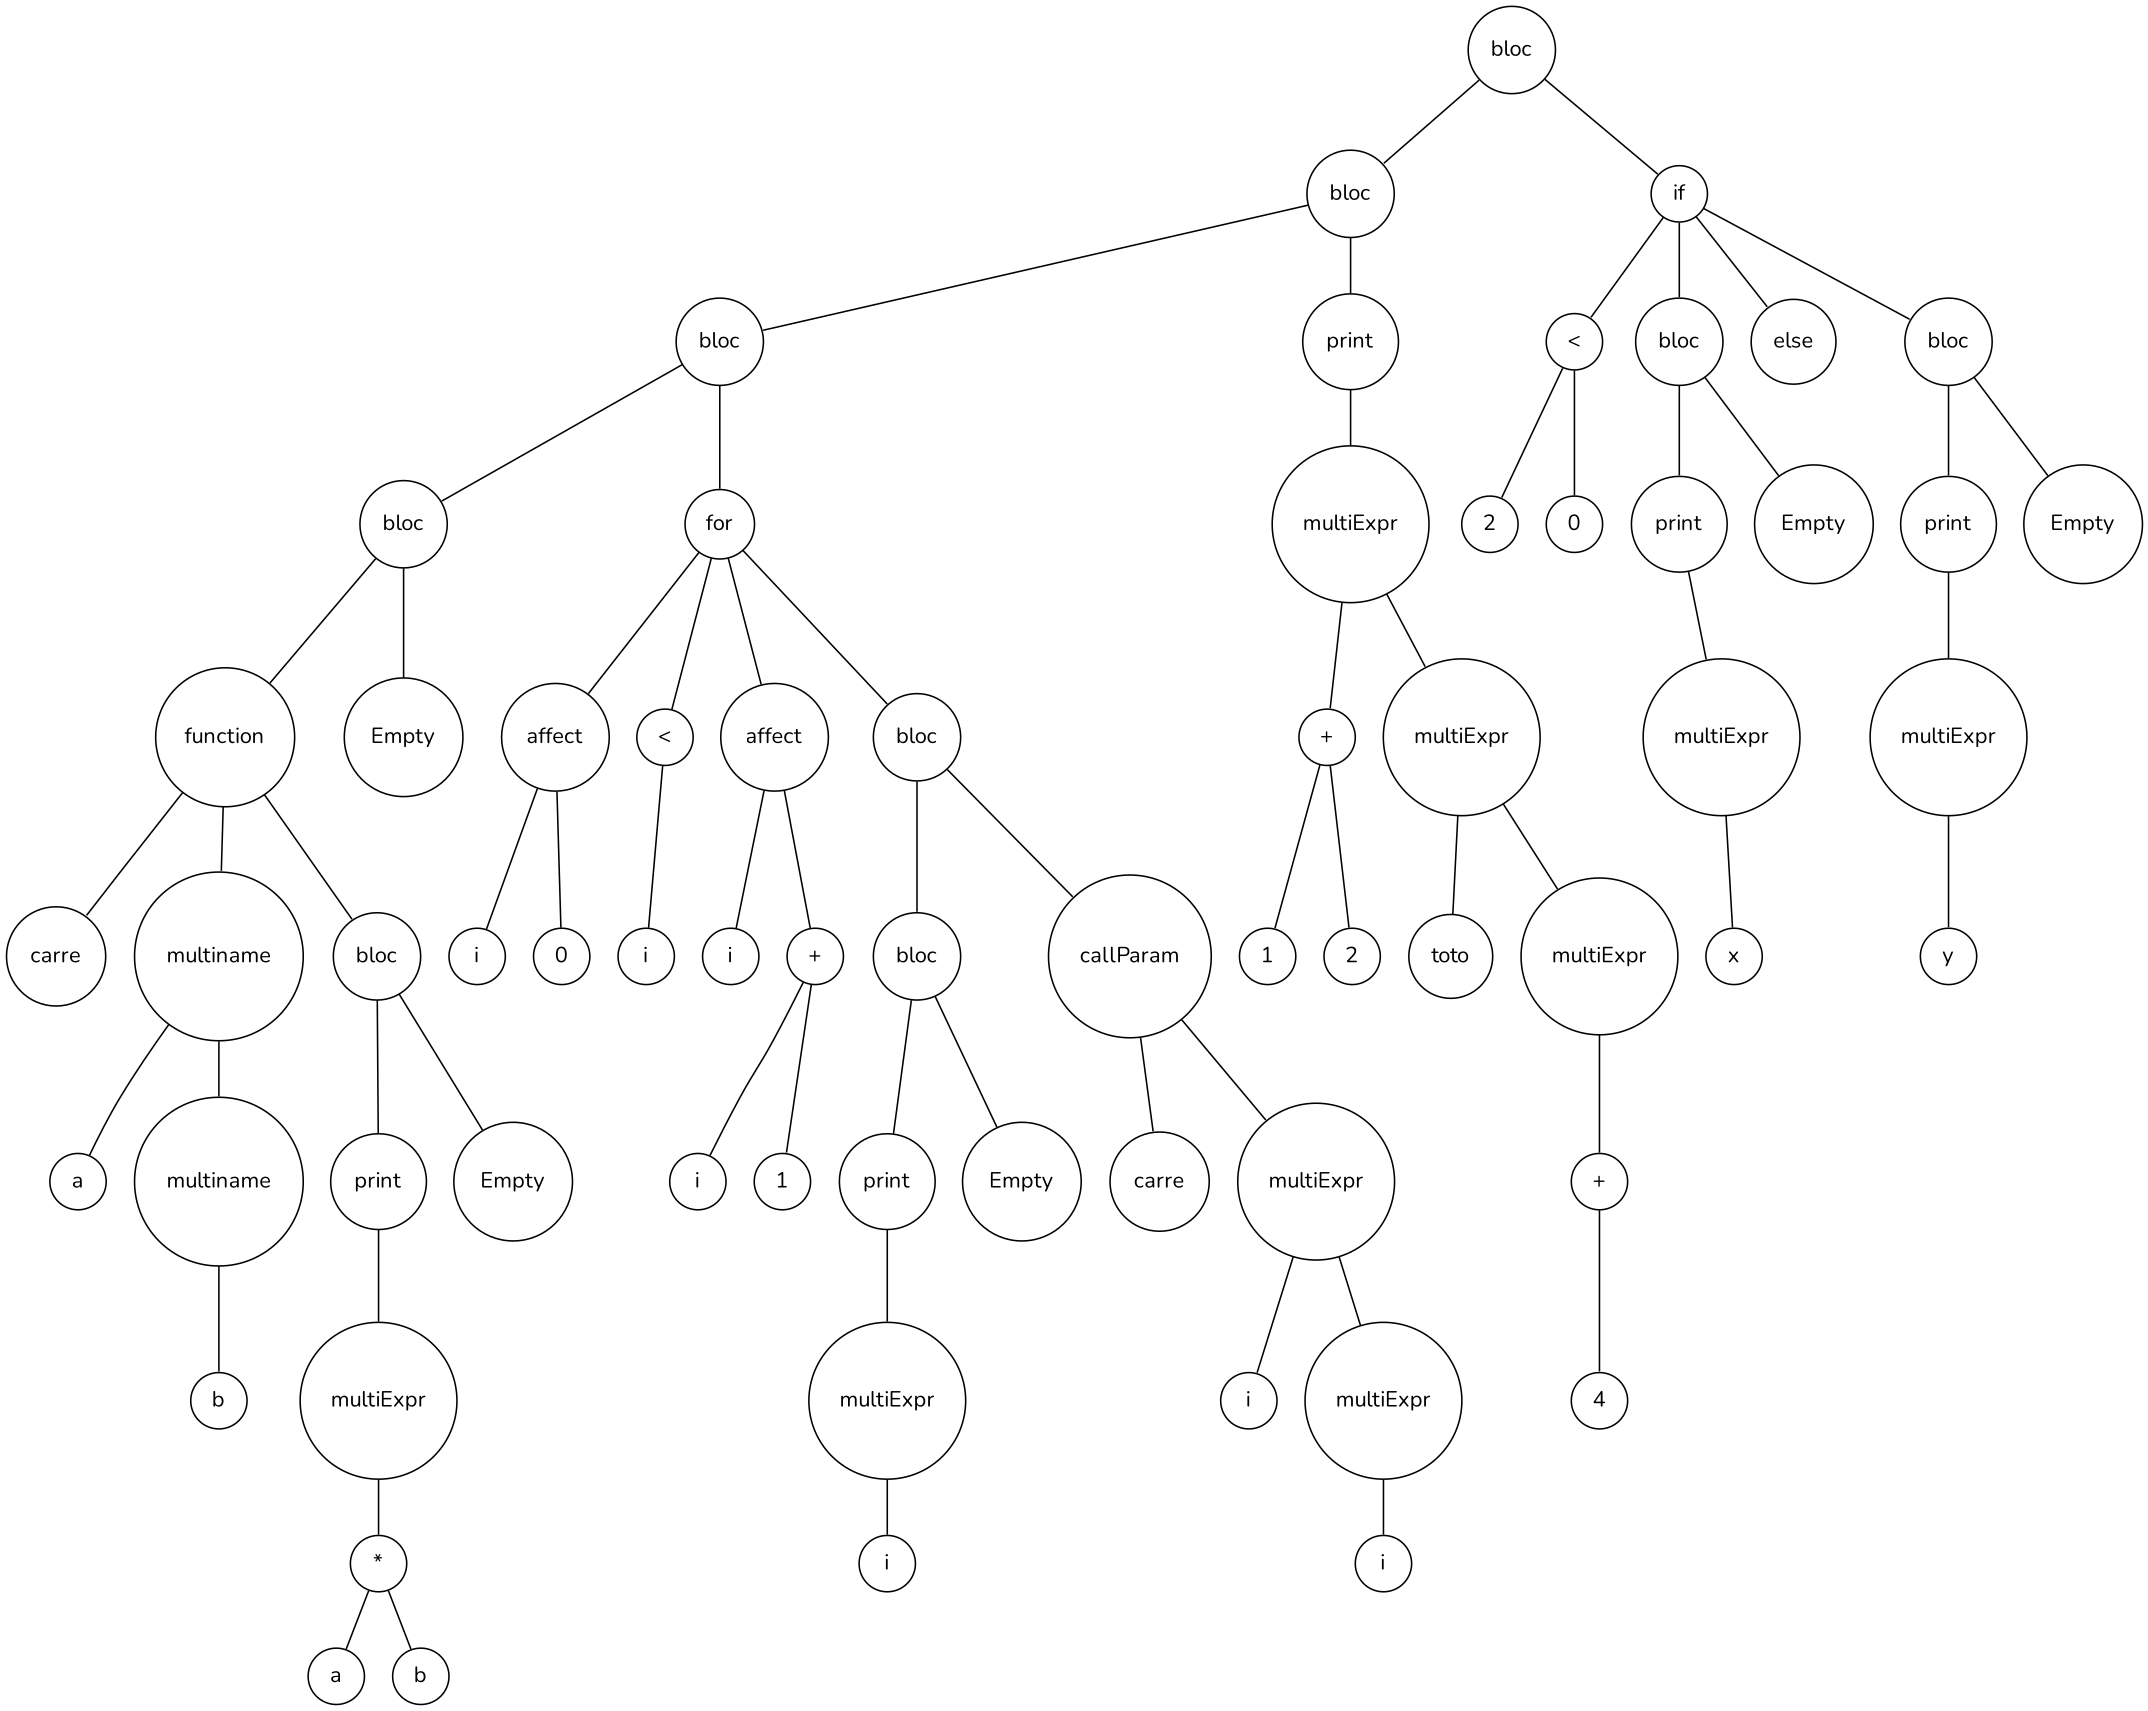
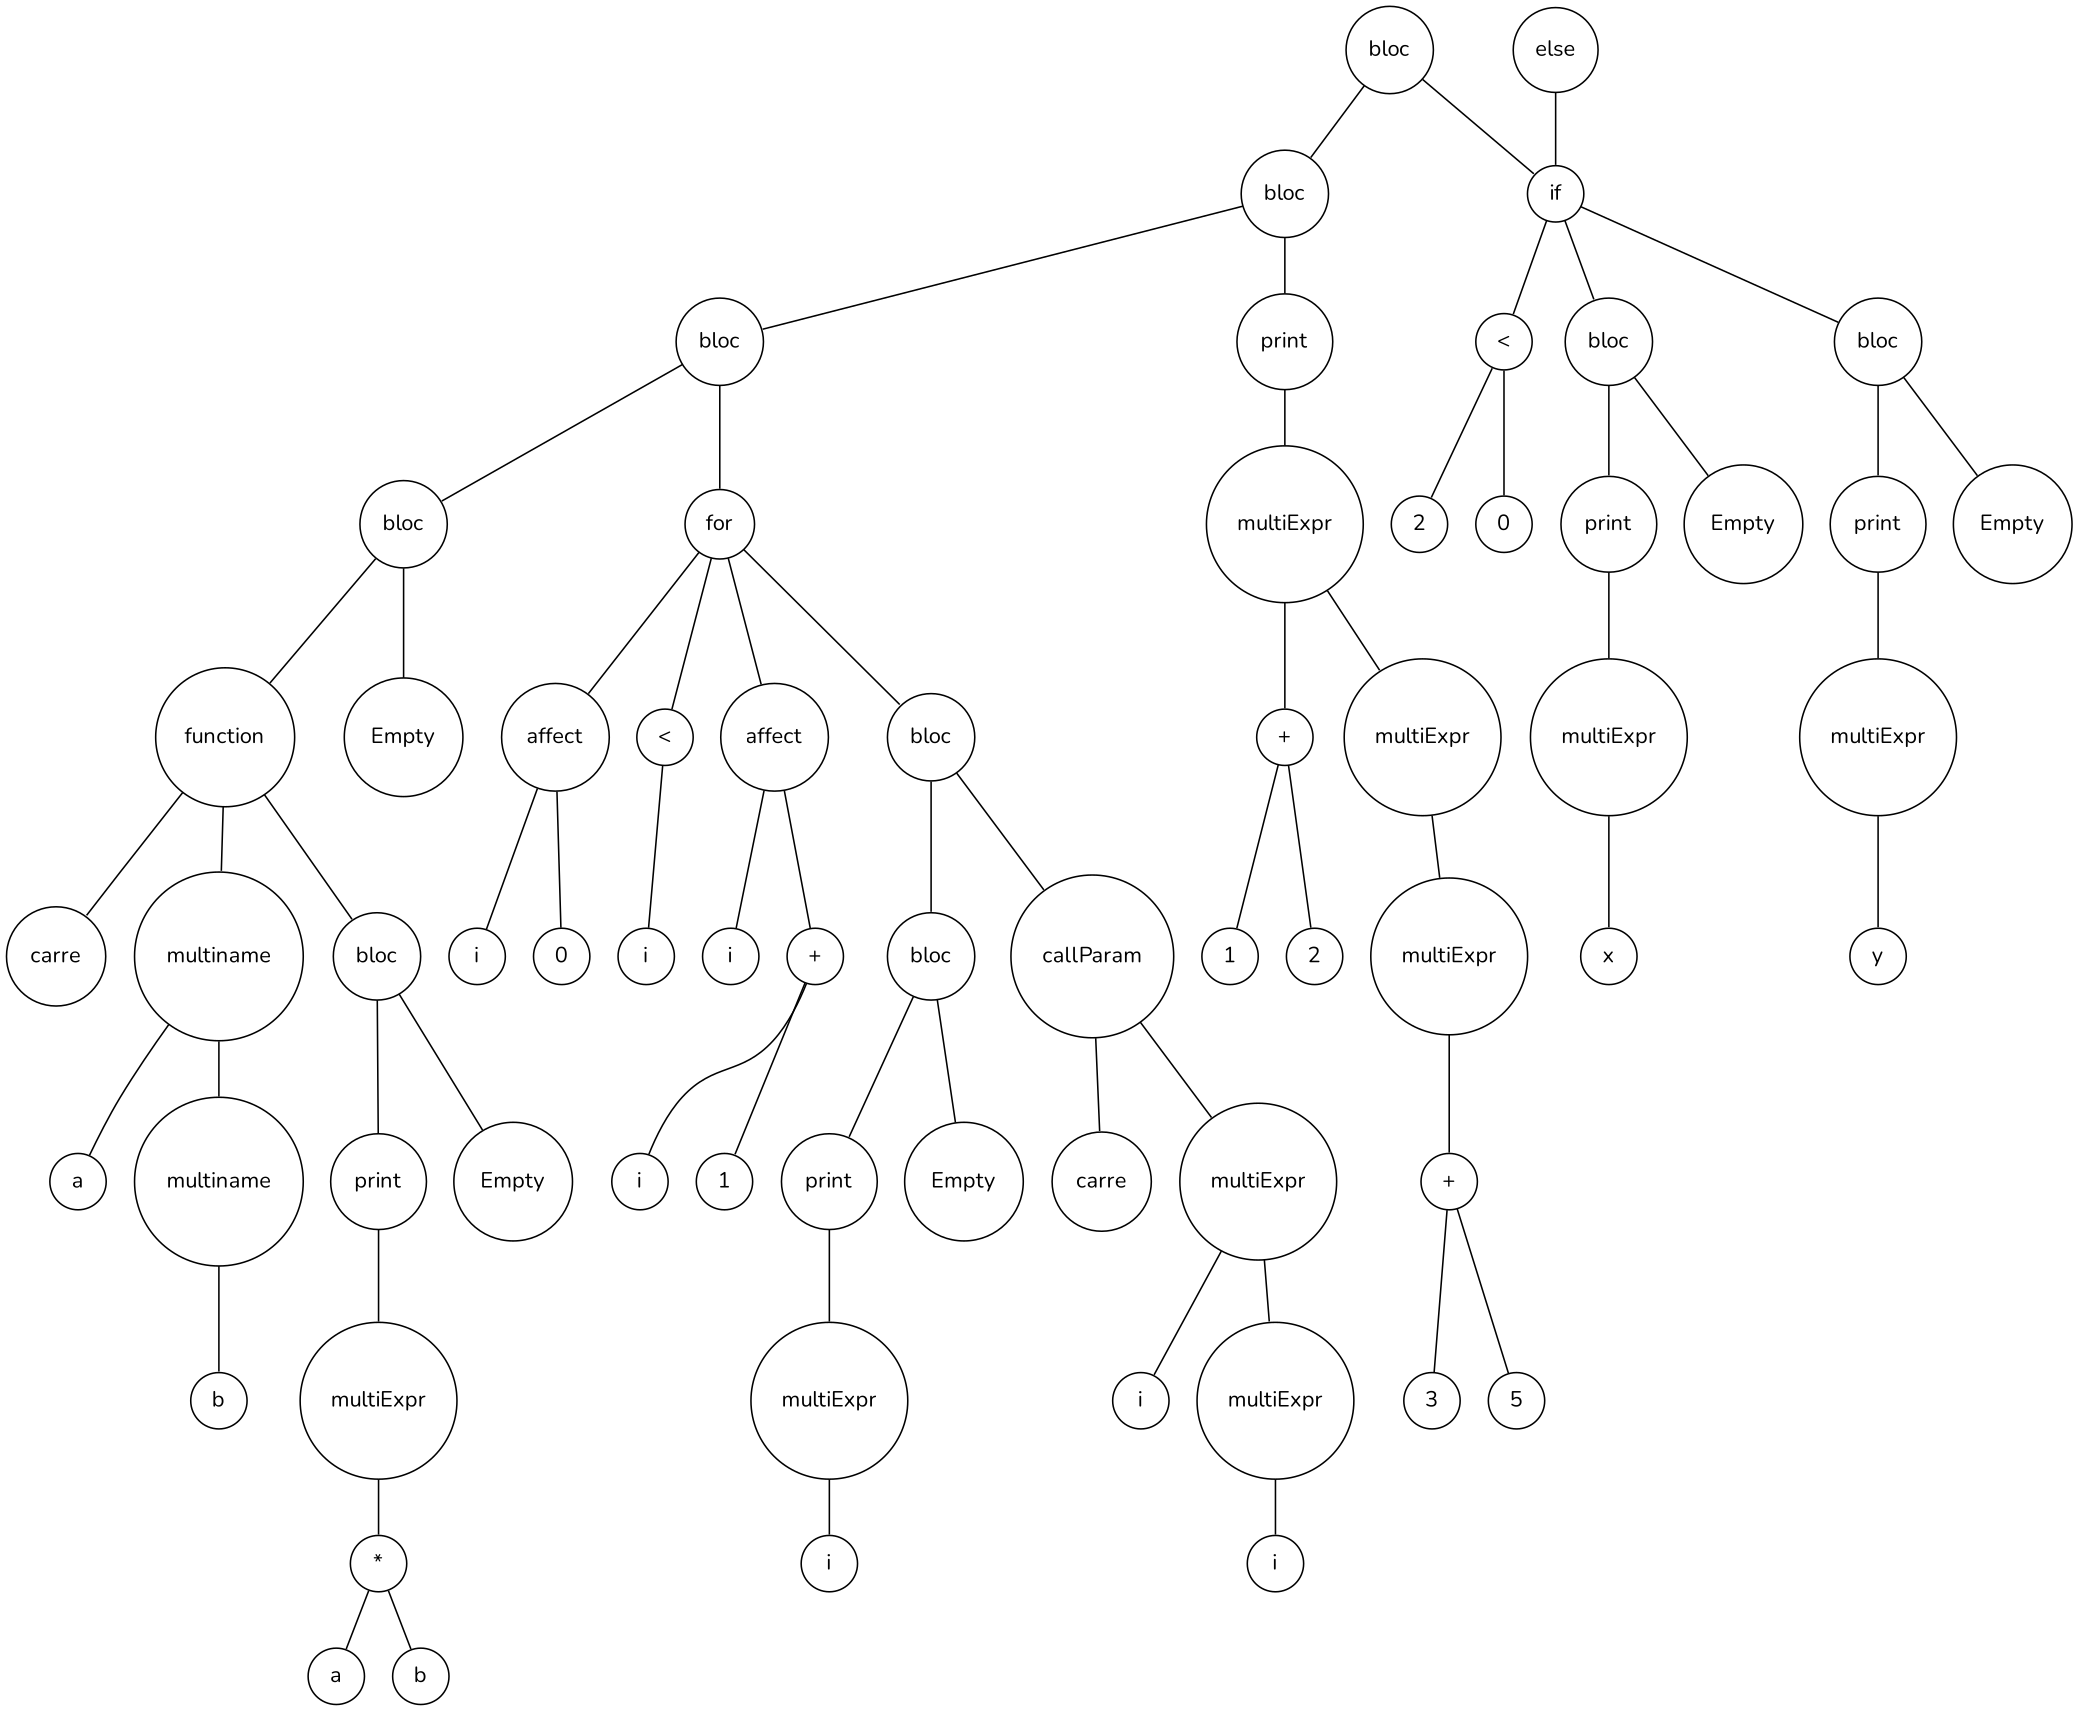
(1732, 262) -> (1556, 129)
(1451, 956) -> none
none -> (1432, 1401)
(1599, 1401) -> (1517, 1401)
